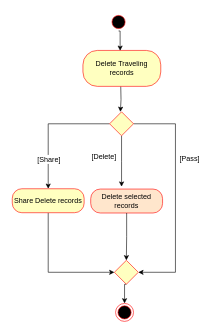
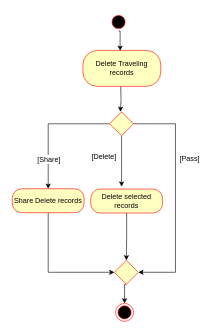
(127, 201) -> (127, 201)
